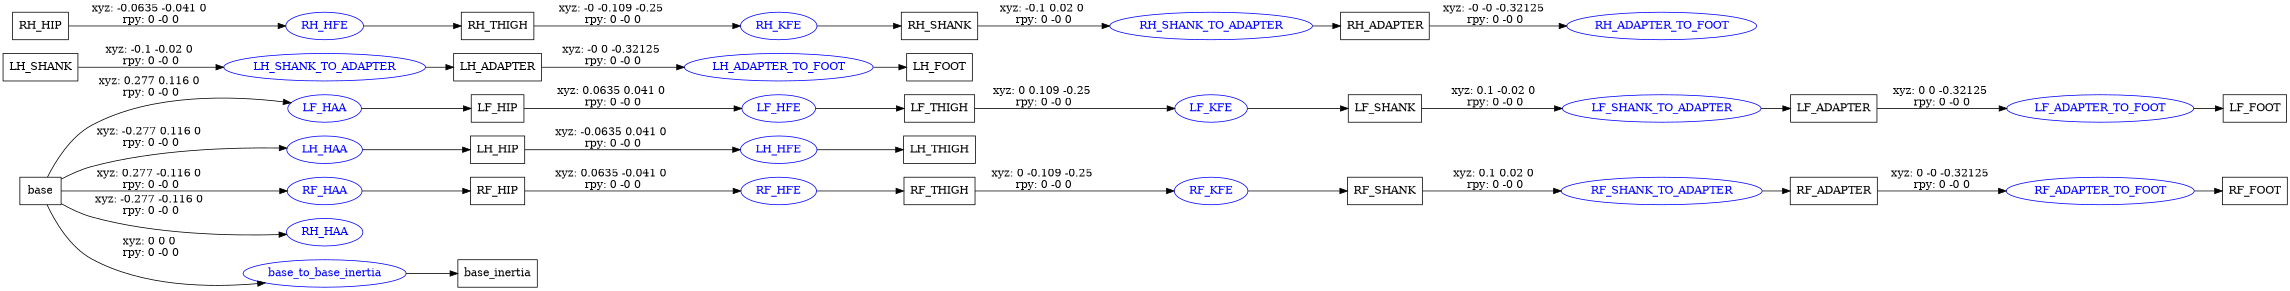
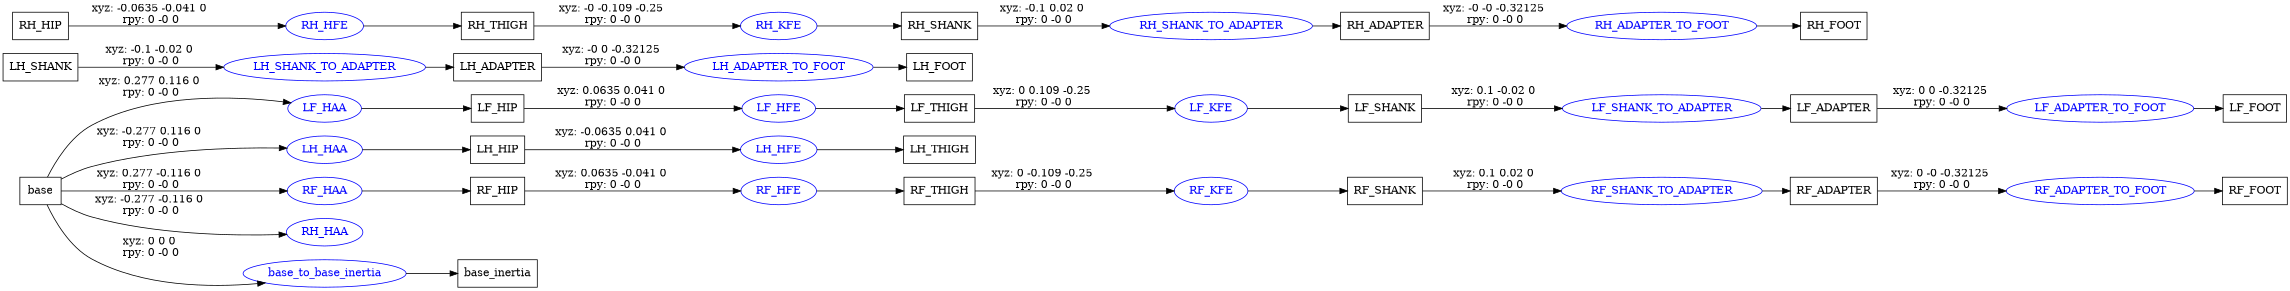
none -> (1834, 26)
